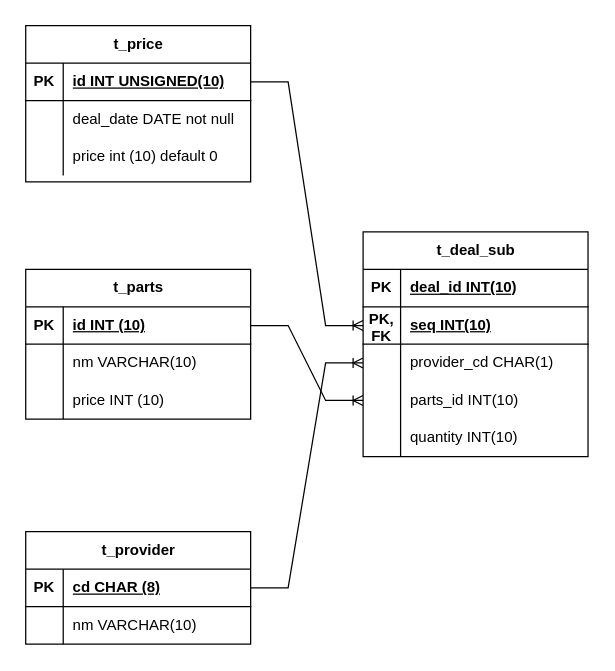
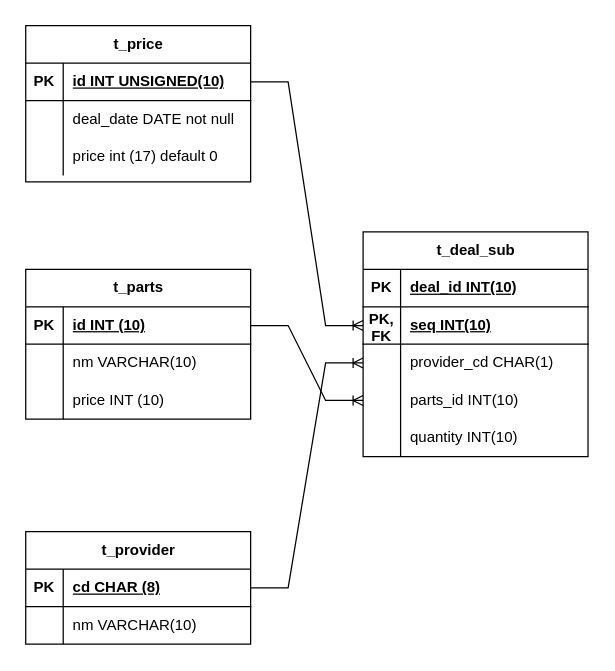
(160, 157) -> (160, 157)
